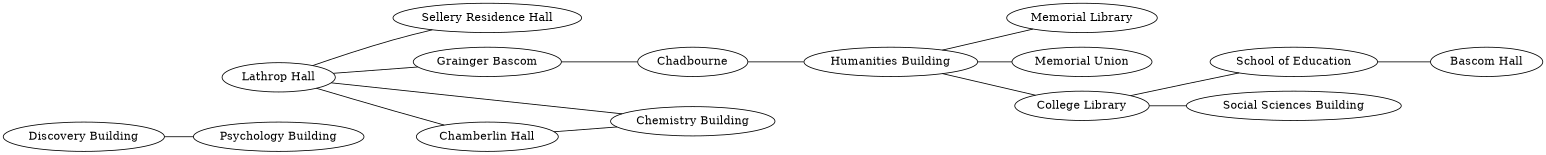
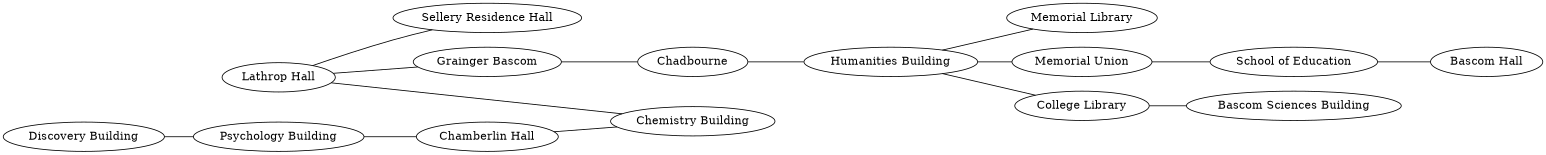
(1185, 84) -> (1181, 62)
(1294, 106) -> (1294, 106)
(380, 107) -> (390, 137)
